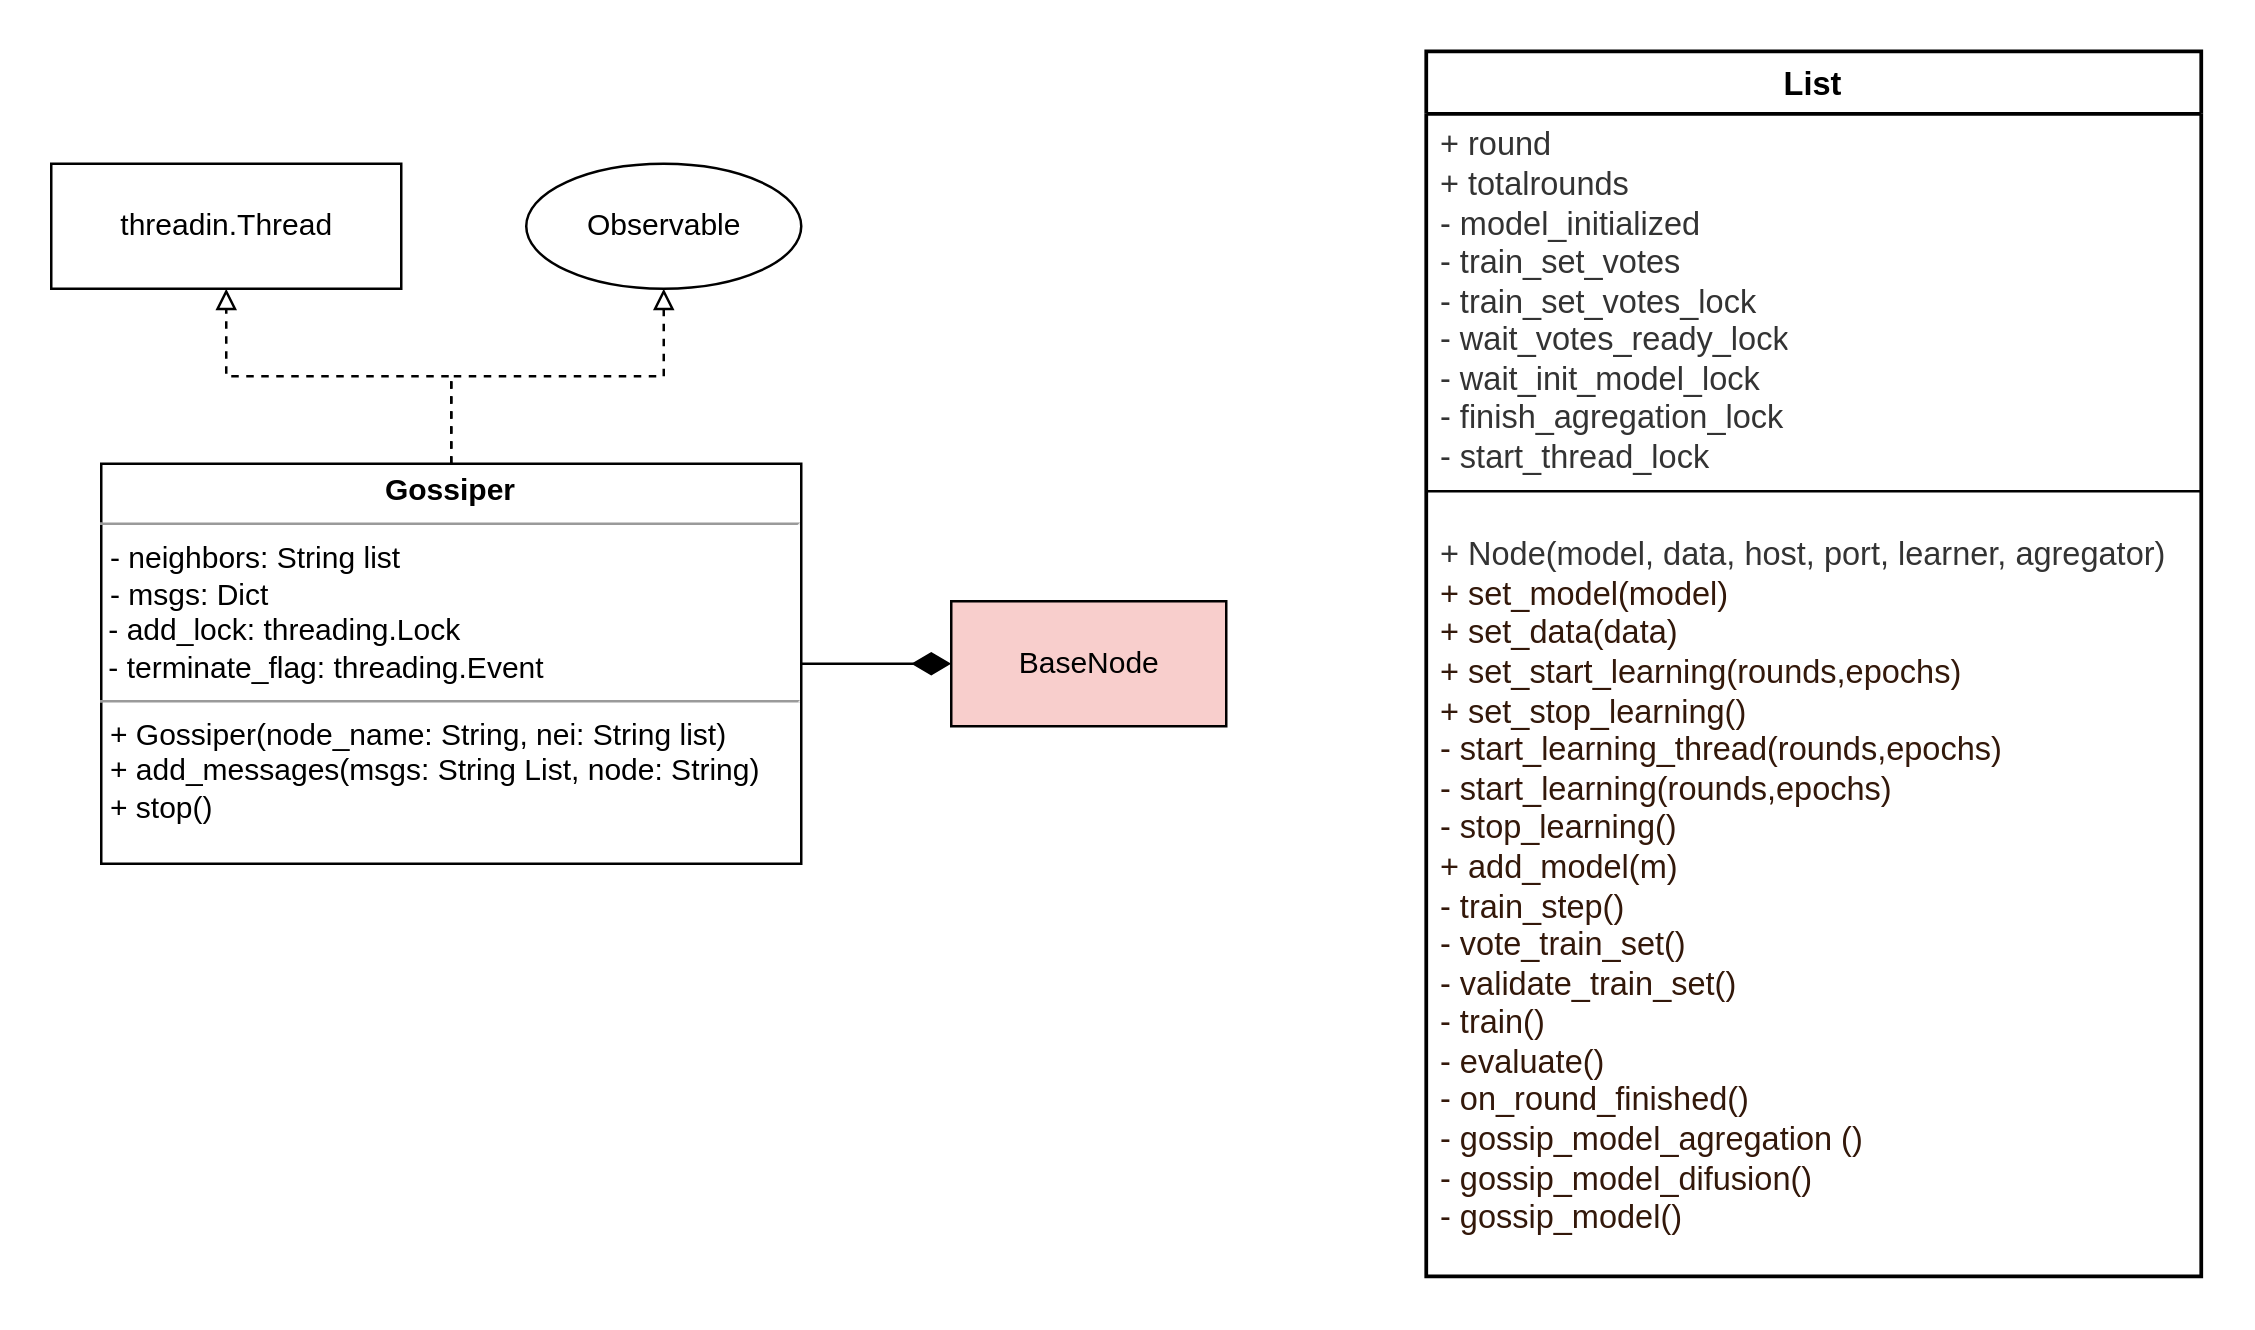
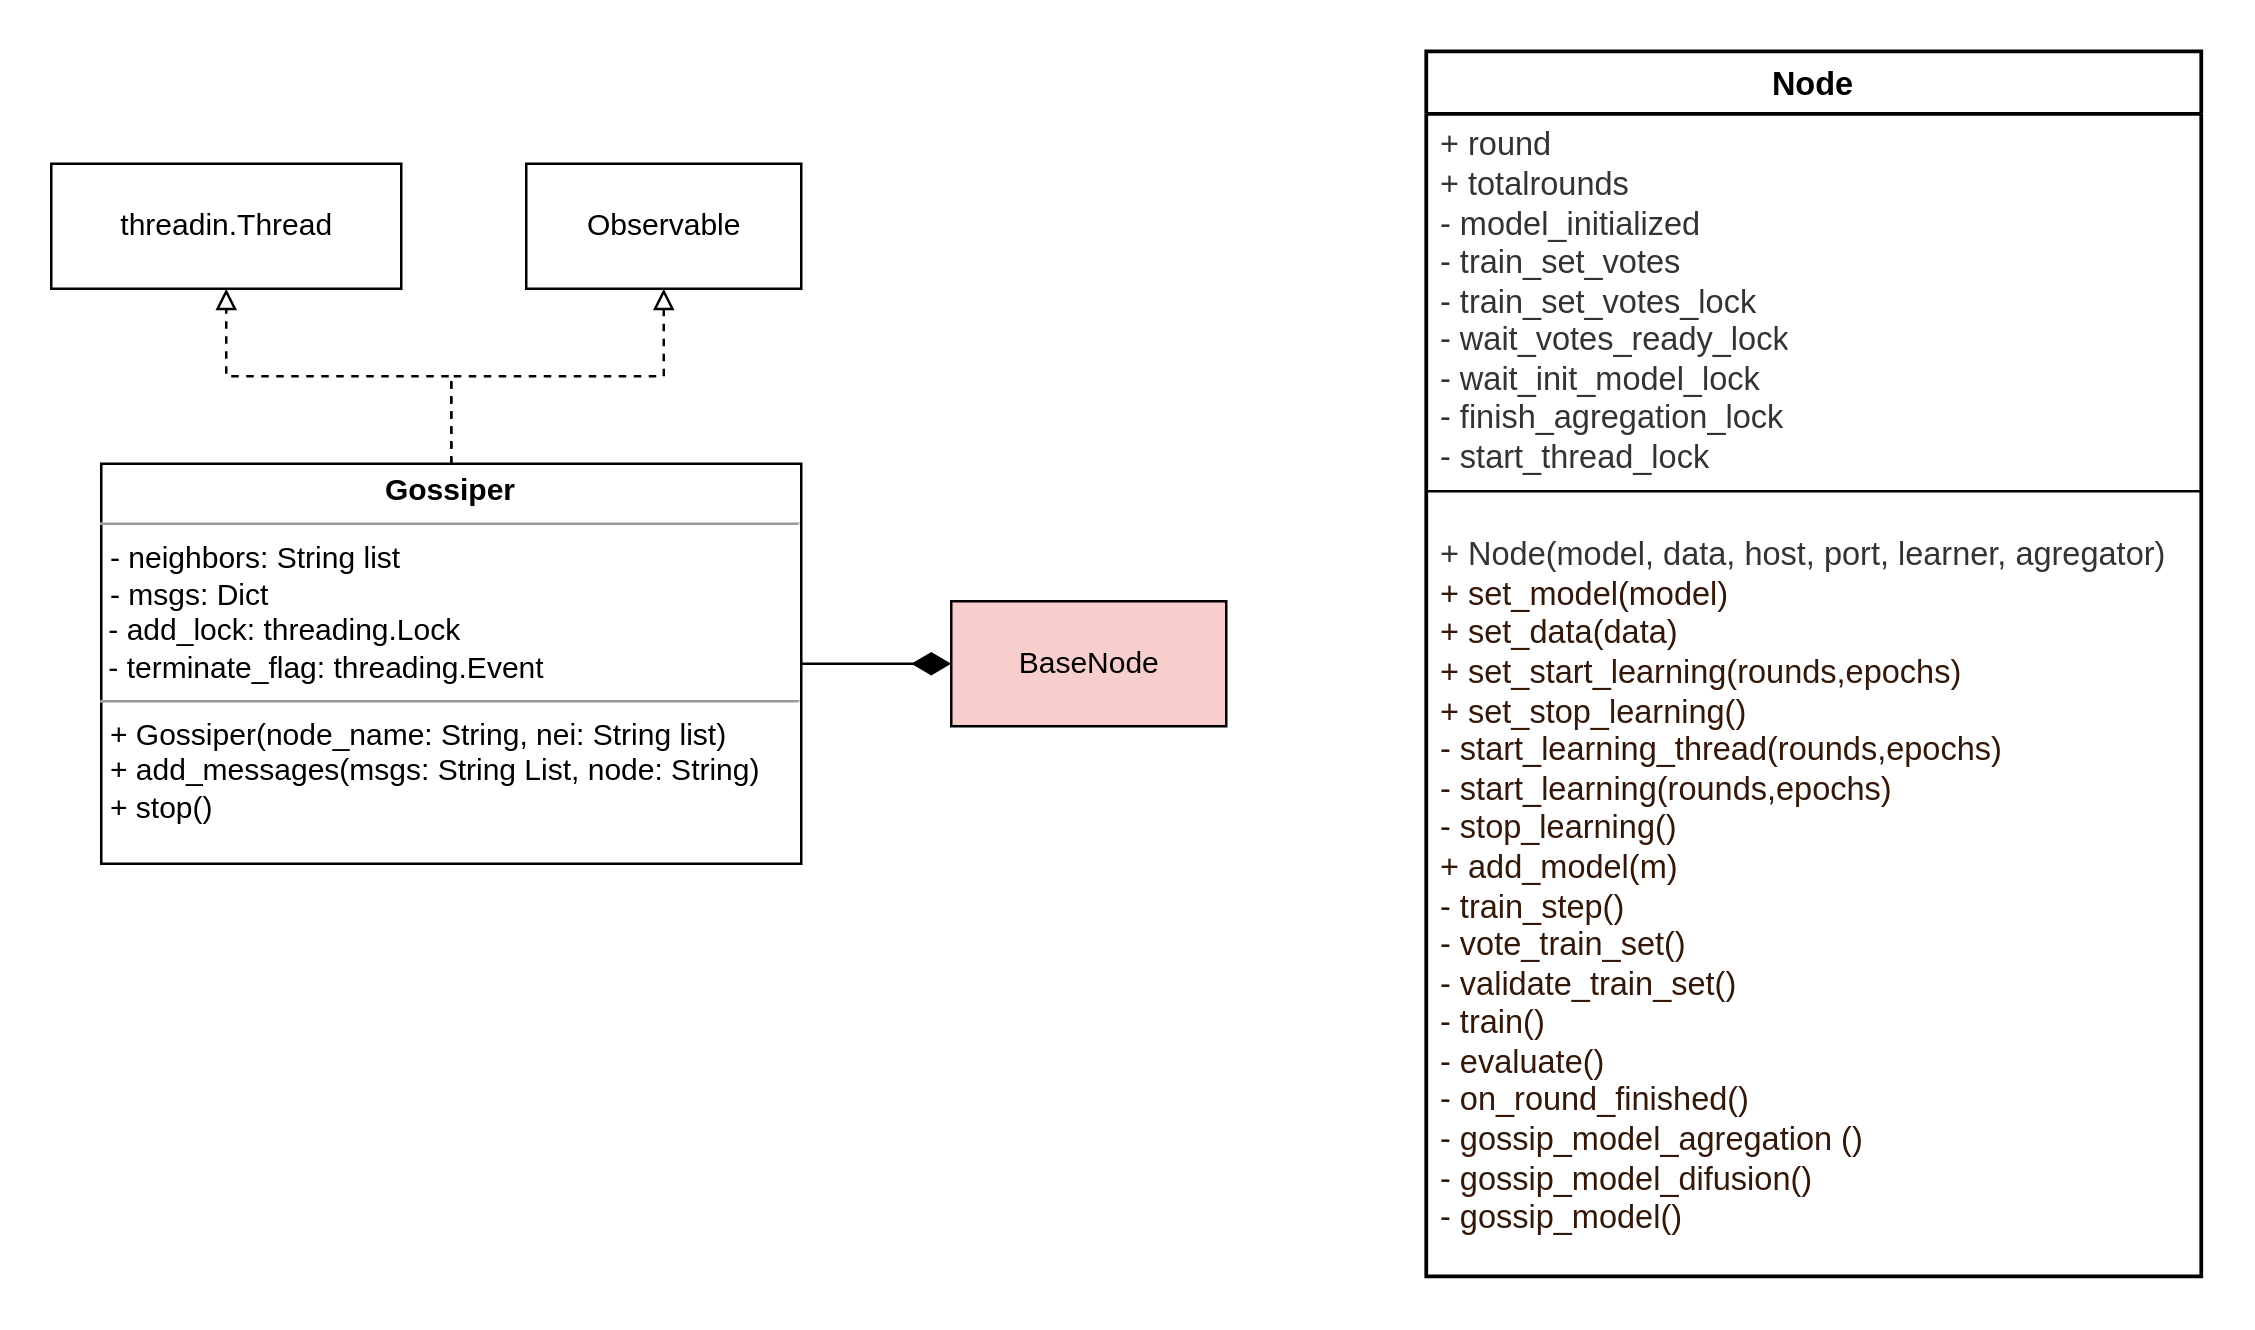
(1814, 84) -> (1814, 84)
(664, 226) -> (664, 226)
